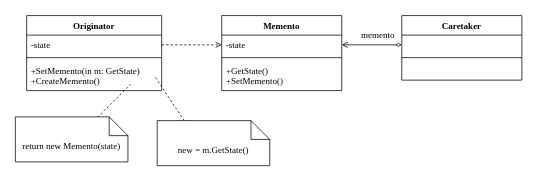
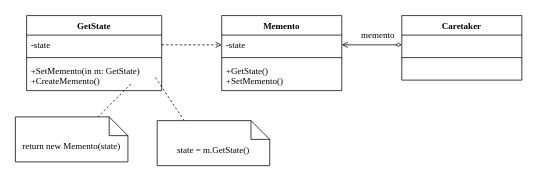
(94, 26) -> (94, 26)
(213, 150) -> (213, 150)
